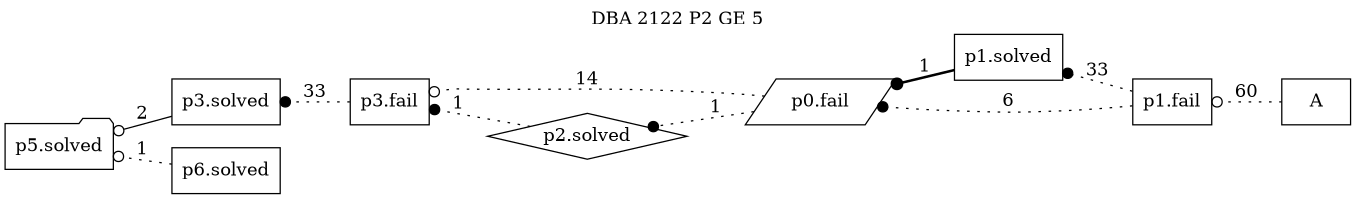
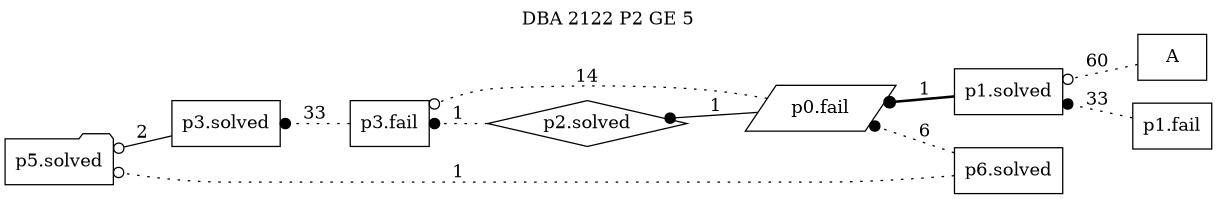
(1252, 102) -> (1105, 71)
(1010, 112) -> (917, 140)
(706, 119) -> (716, 115)
